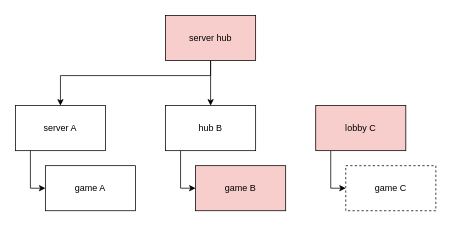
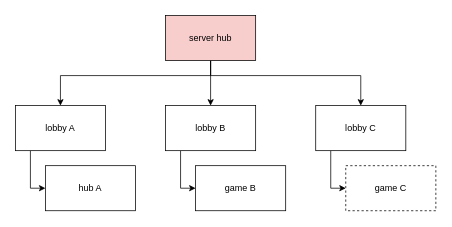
none -> (298, 75)
(60, 128) -> (60, 128)
(210, 128) -> (210, 128)
(360, 128) -> (360, 128)
(90, 188) -> (90, 188)
(240, 188) -> (240, 188)
